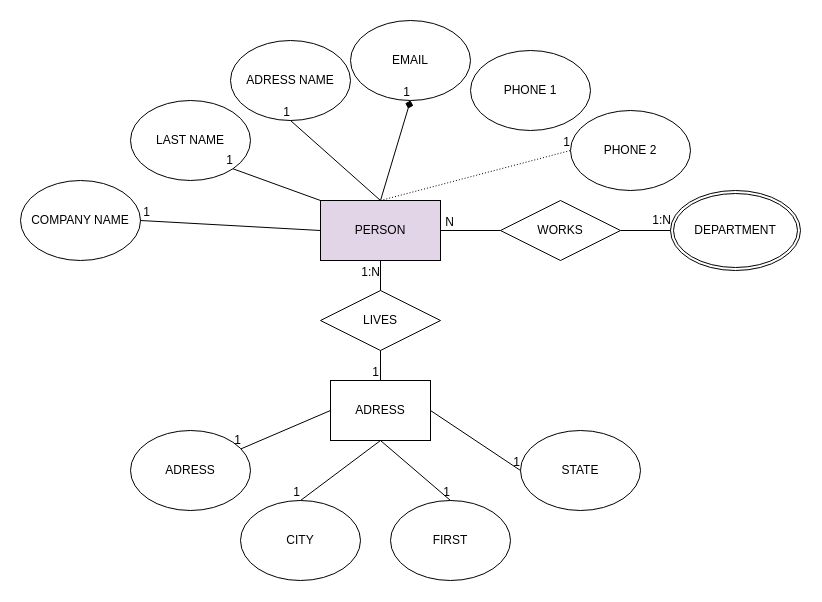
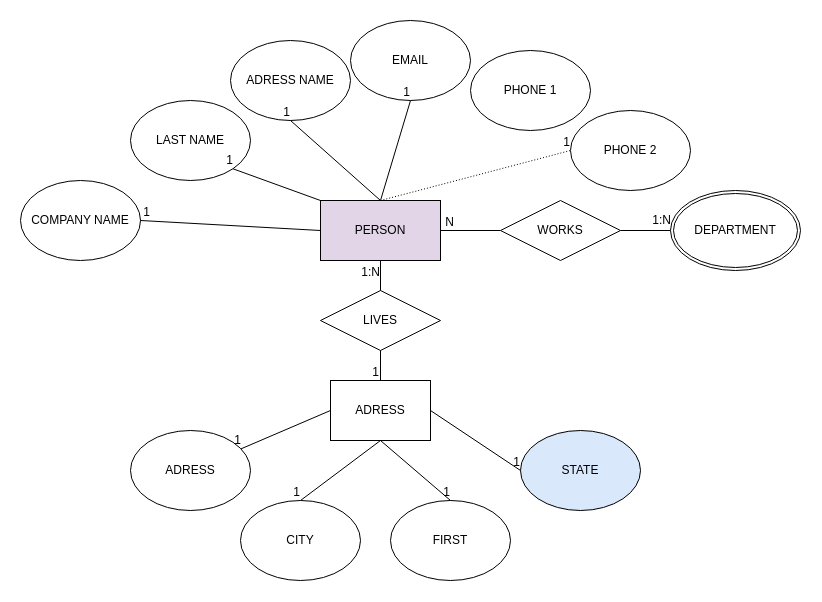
(408, 109) -> (409, 105)
(581, 471) -> (581, 471)
